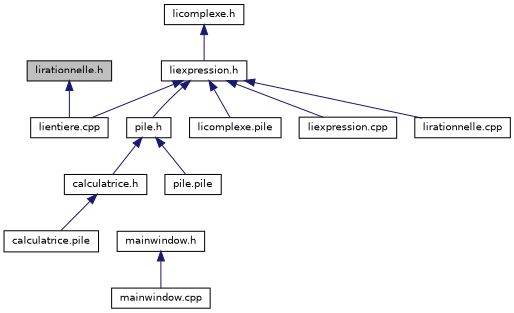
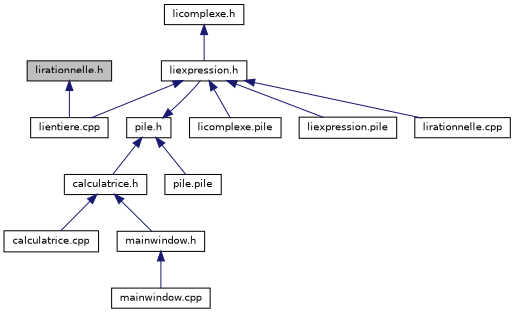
(167, 102) -> (186, 96)
(348, 128) -> (348, 128)
none -> (137, 216)
(51, 241) -> (51, 241)
